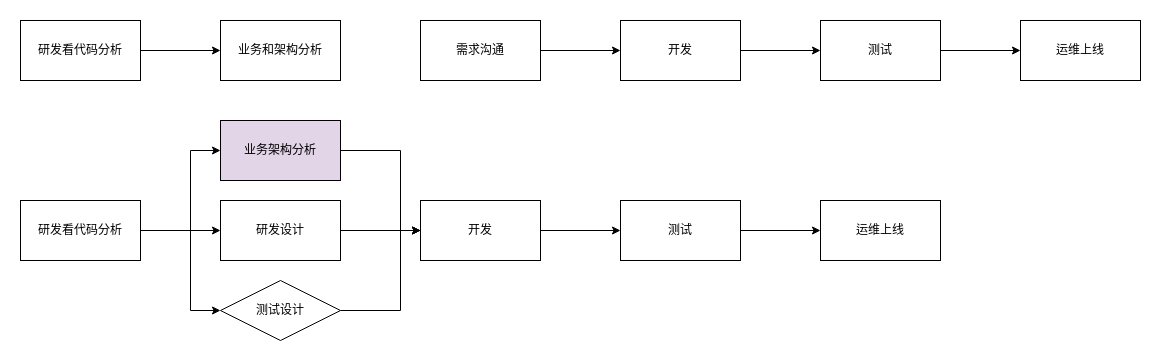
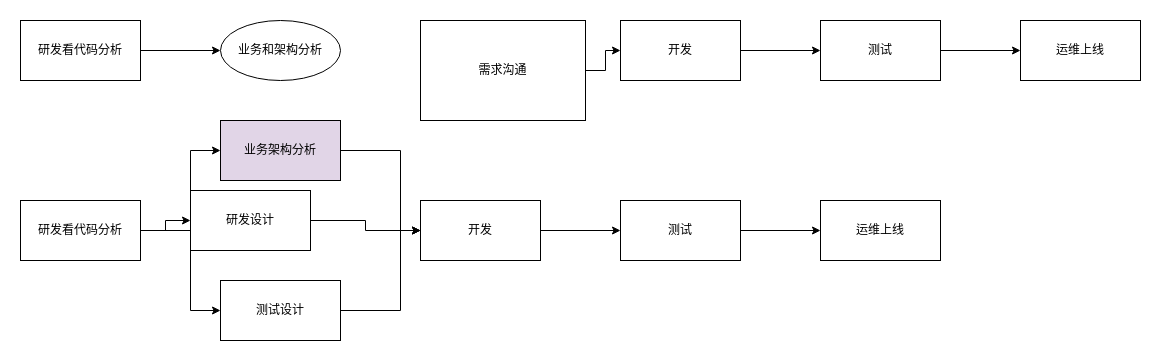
(281, 51) -> (281, 51)
(481, 51) -> (503, 71)
(281, 231) -> (251, 221)
(281, 311) -> (281, 311)
